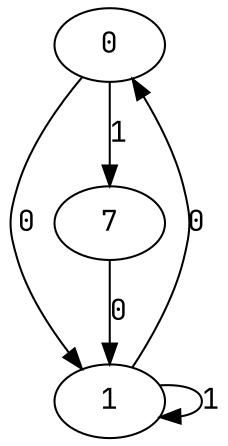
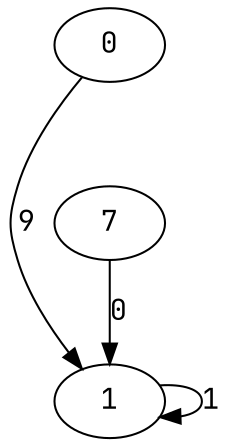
(110, 124) -> none
(27, 223) -> (27, 223)
(189, 233) -> none
